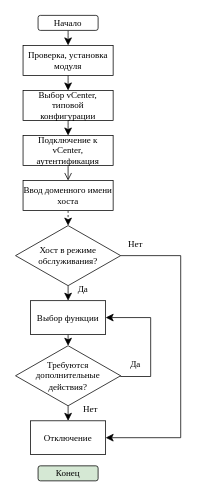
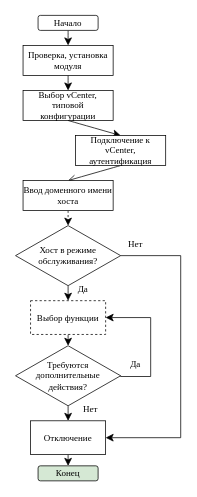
(68, 150) -> (120, 150)
(68, 317) -> (68, 317)
none -> (68, 458)
